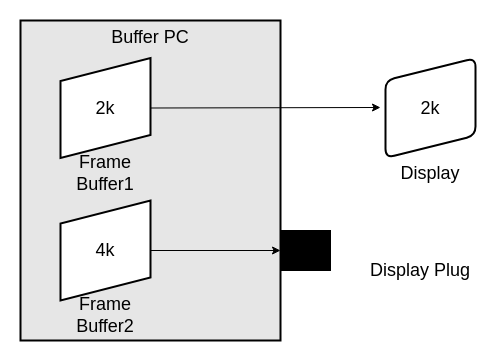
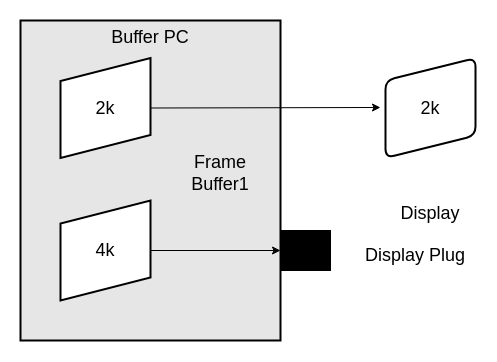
(106, 173) -> (221, 173)
(431, 173) -> (431, 213)
(421, 271) -> (416, 256)
(106, 316) -> none
